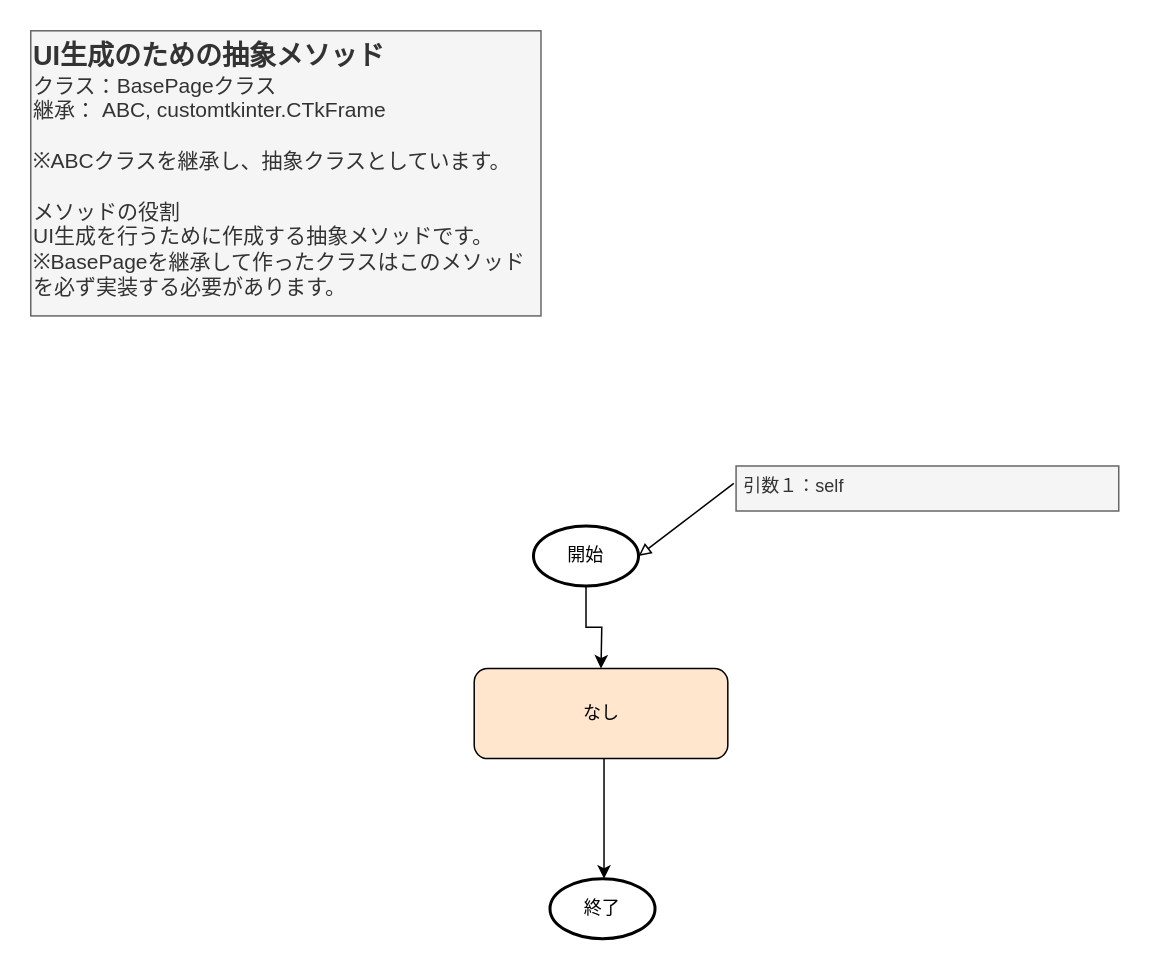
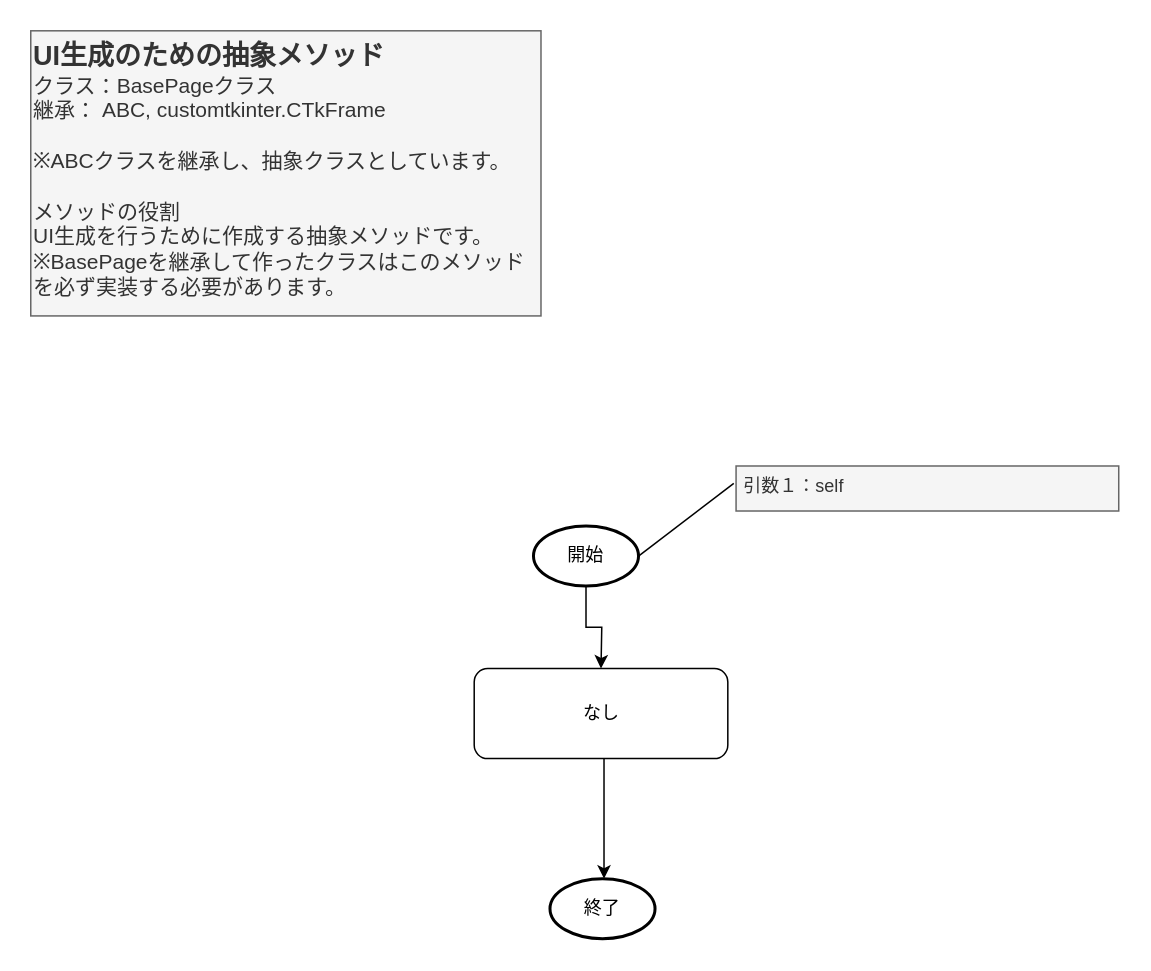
(650, 547) -> (645, 551)
(601, 713) -> (601, 713)
